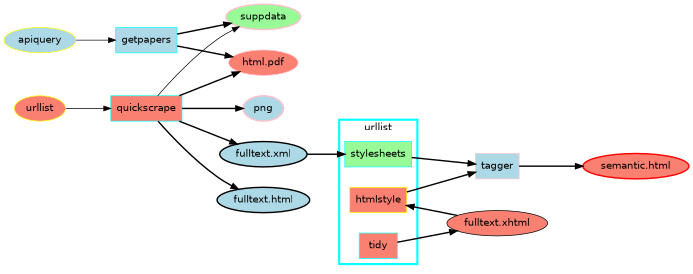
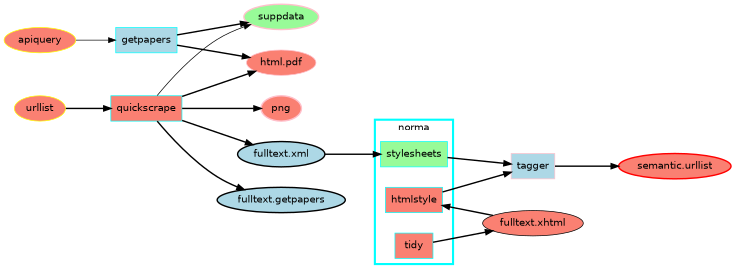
(40, 40) -> (40, 40)
(85, 108) -> (85, 108)
(263, 108) -> (281, 108)
(378, 128) -> (414, 128)
(636, 166) -> (675, 166)
(263, 200) -> (281, 200)
(378, 200) -> (414, 200)
